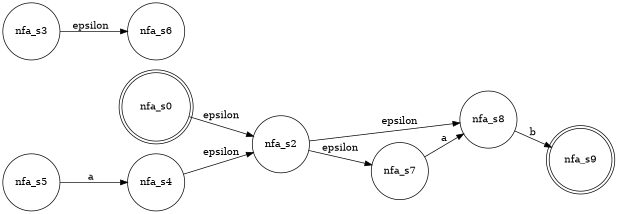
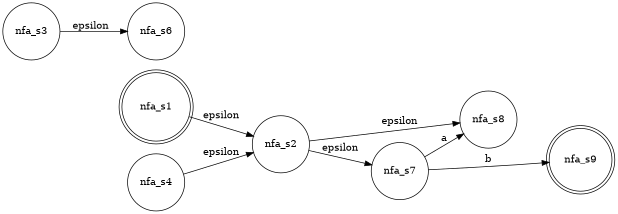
(156, 107) -> (156, 107)
(530, 138) -> (485, 167)
(31, 182) -> none
